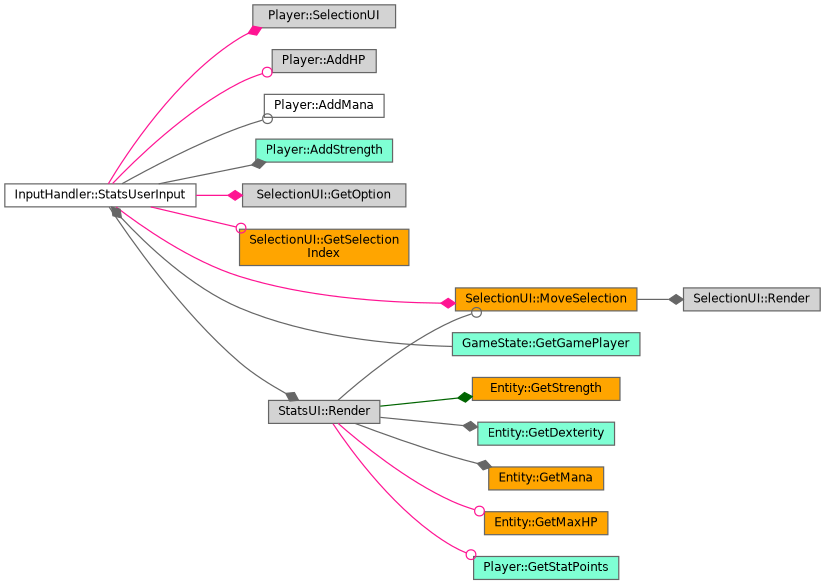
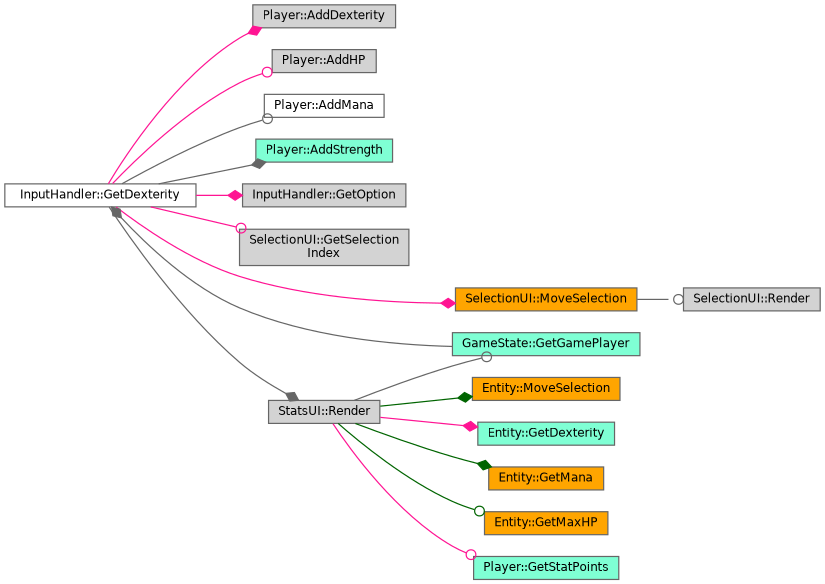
(324, 16) -> (324, 16)
(100, 195) -> (100, 195)
(324, 195) -> (324, 195)
(324, 247) -> (324, 247)
(653, 299) -> (653, 299)
(398, 353) -> (417, 377)
(546, 389) -> (546, 389)
(422, 421) -> (422, 421)
(416, 445) -> (416, 445)
(402, 473) -> (402, 473)
